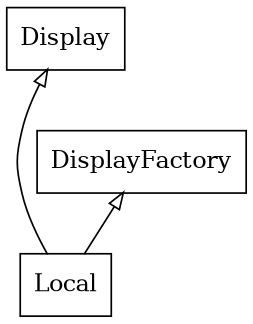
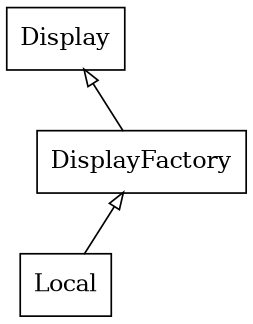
(18, 170) -> (108, 107)
